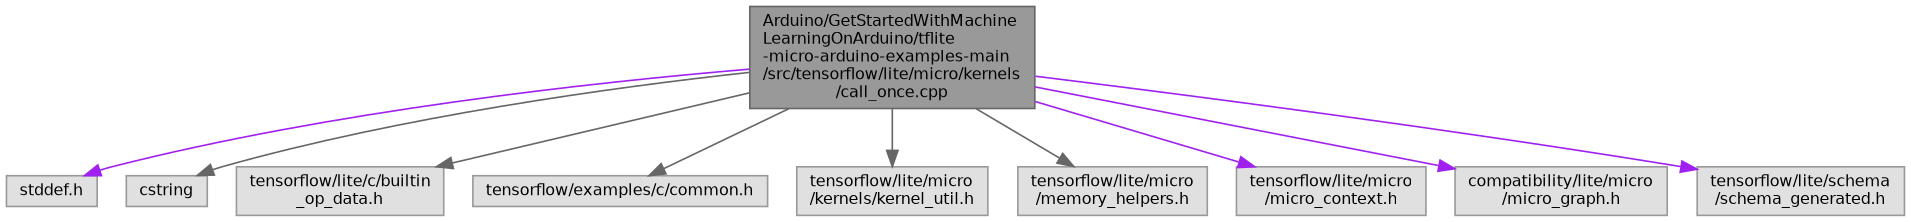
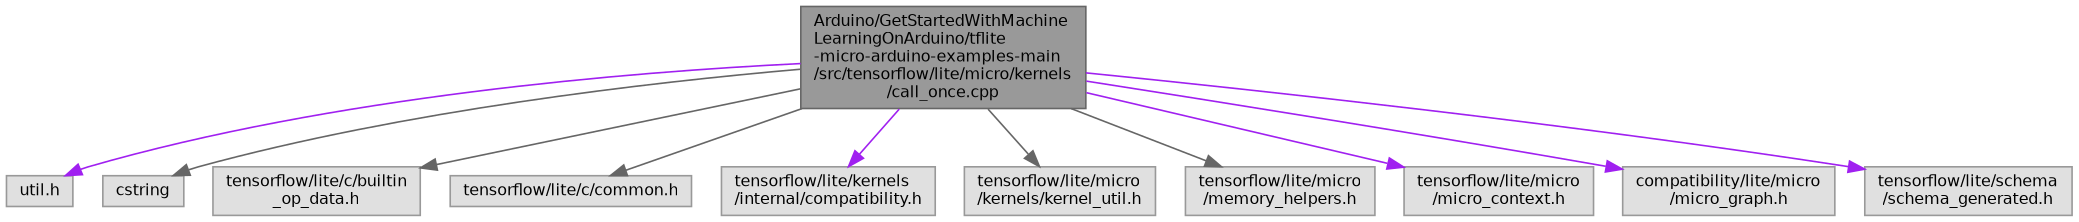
(52, 191) -> (40, 191)
(620, 191) -> (571, 191)
none -> (828, 191)
